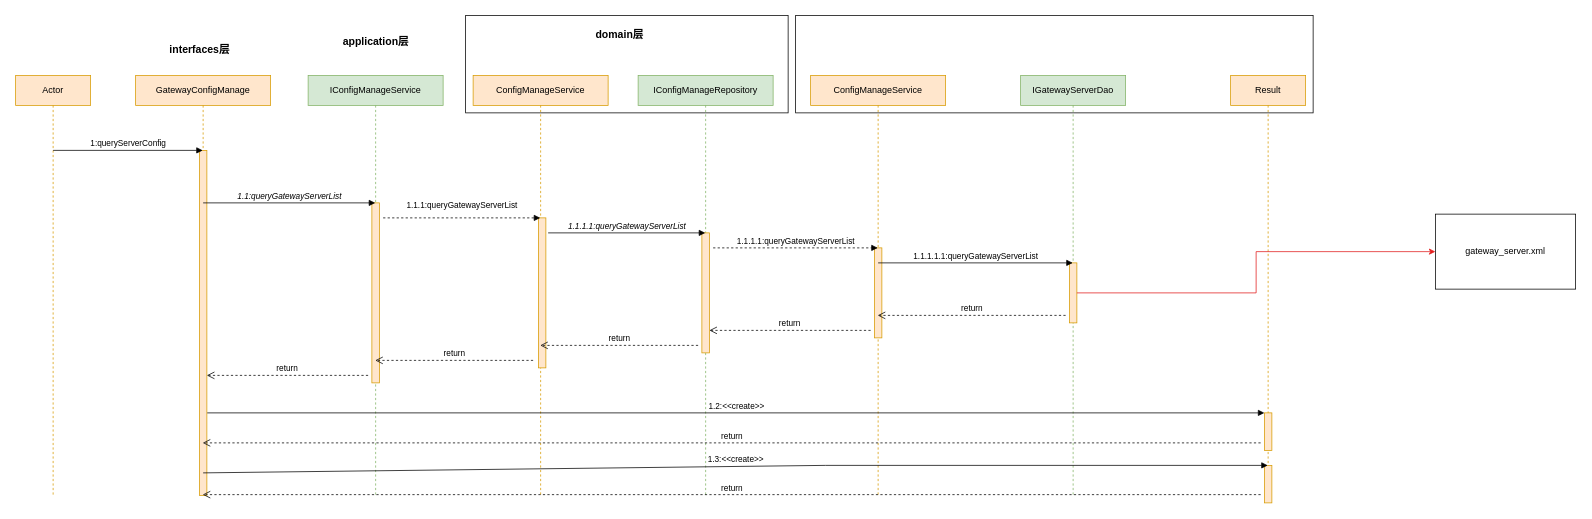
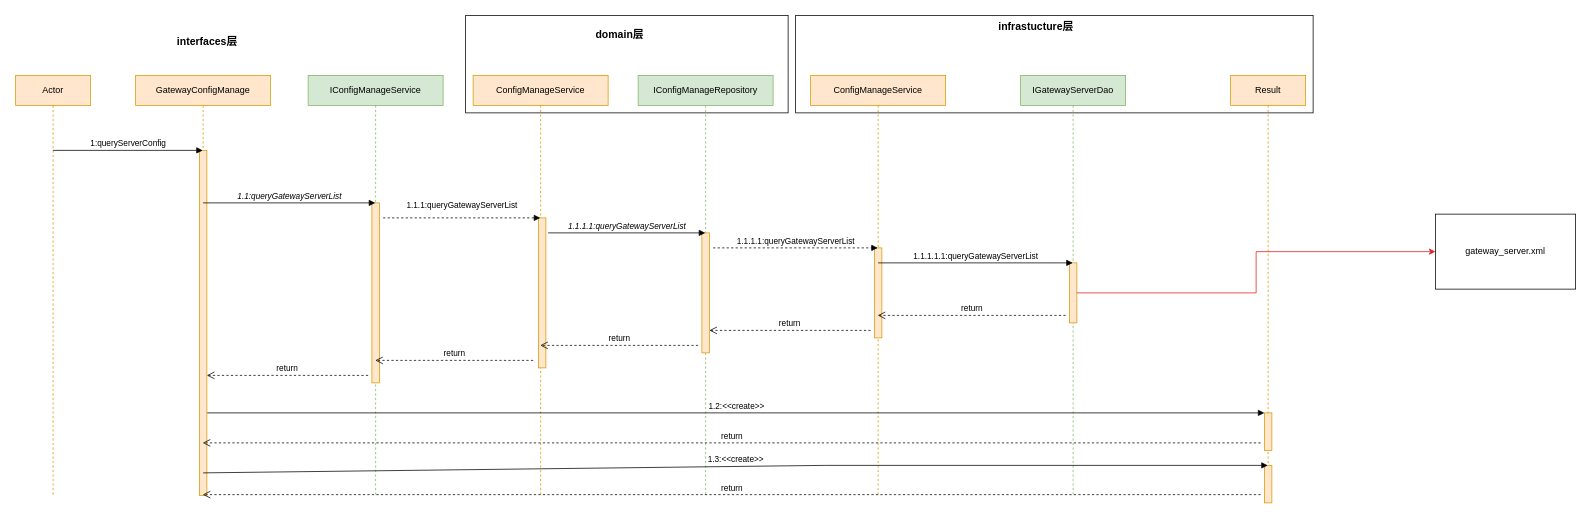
none -> (1035, 27)
(375, 42) -> none
(199, 49) -> (207, 42)
